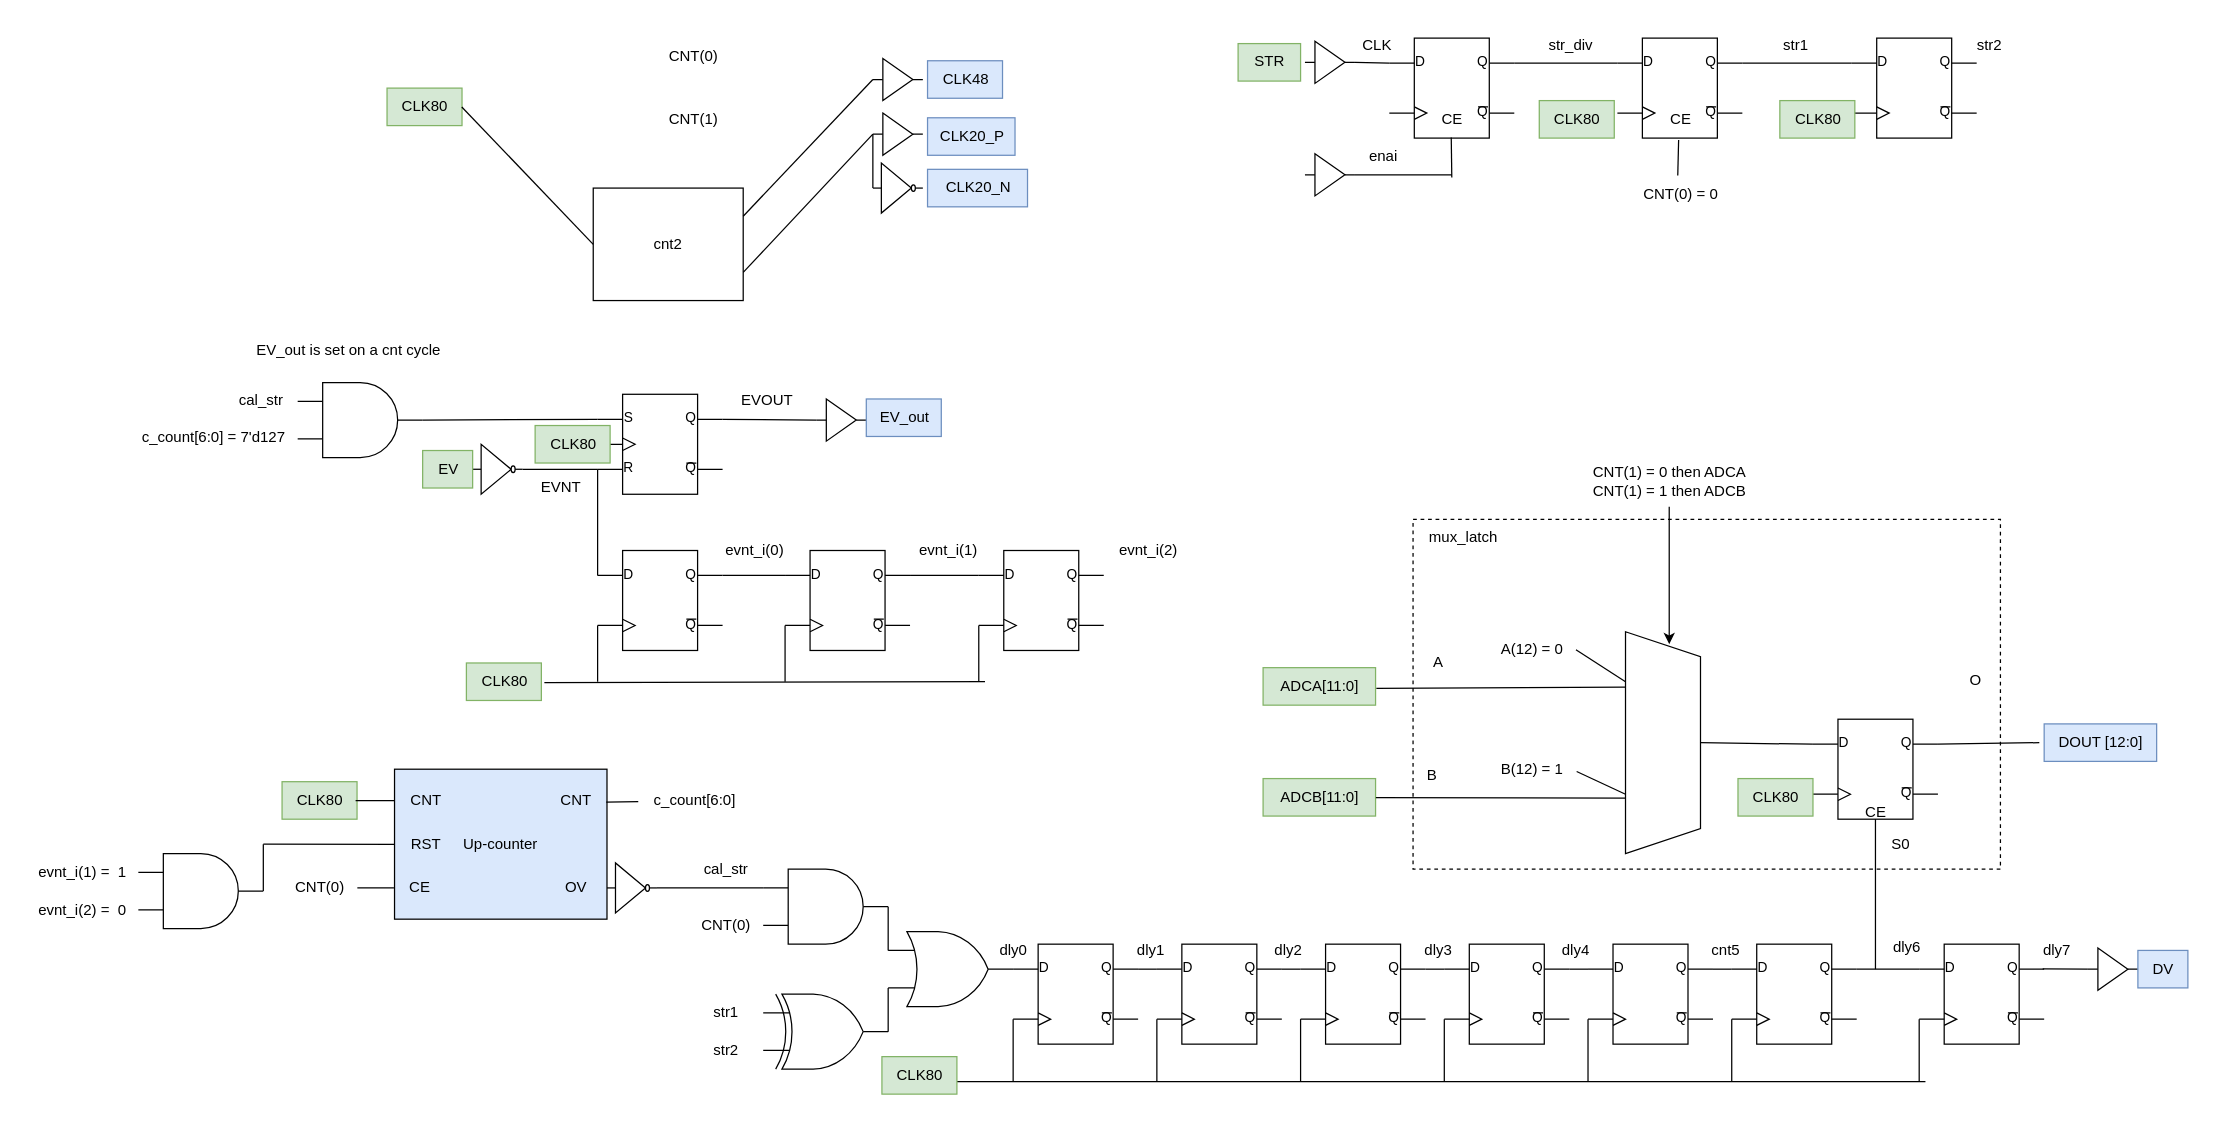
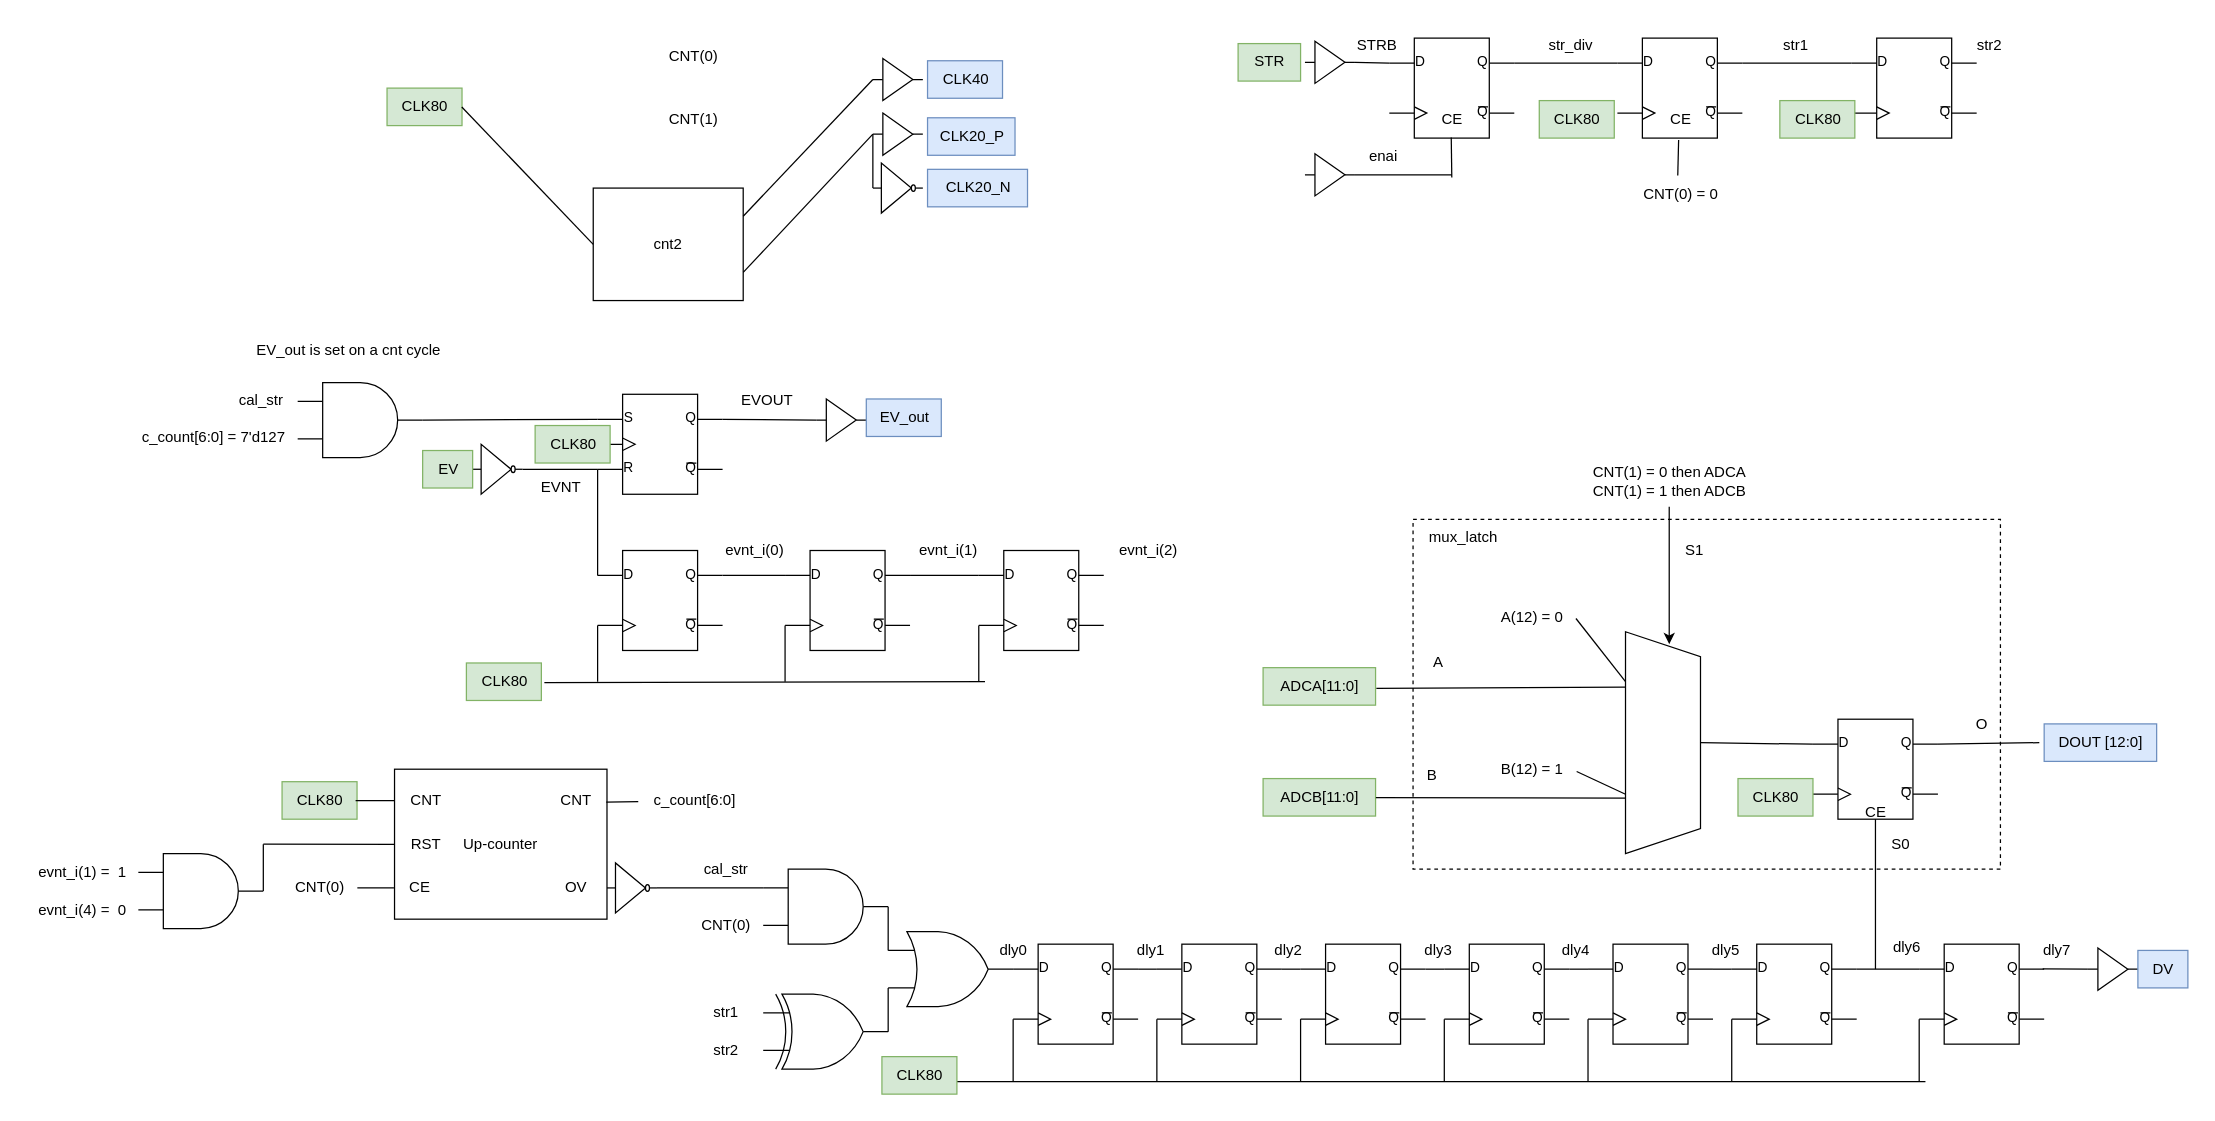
(1378, 46) -> (1378, 46)
(966, 79) -> (966, 79)
none -> (1694, 551)
(1532, 649) -> (1532, 618)
(1976, 680) -> (1982, 724)
(501, 844) -> (501, 844)
(83, 911) -> (83, 911)
(1726, 951) -> (1726, 951)
